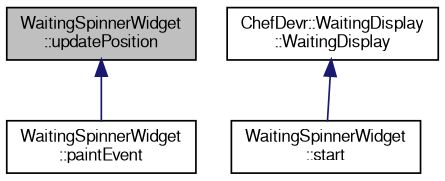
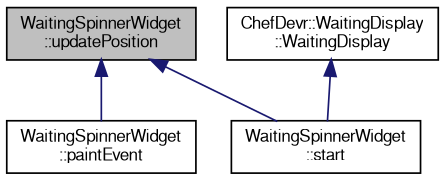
none -> (221, 94)
